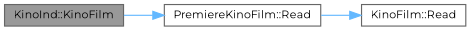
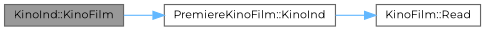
(243, 15) -> (250, 15)
